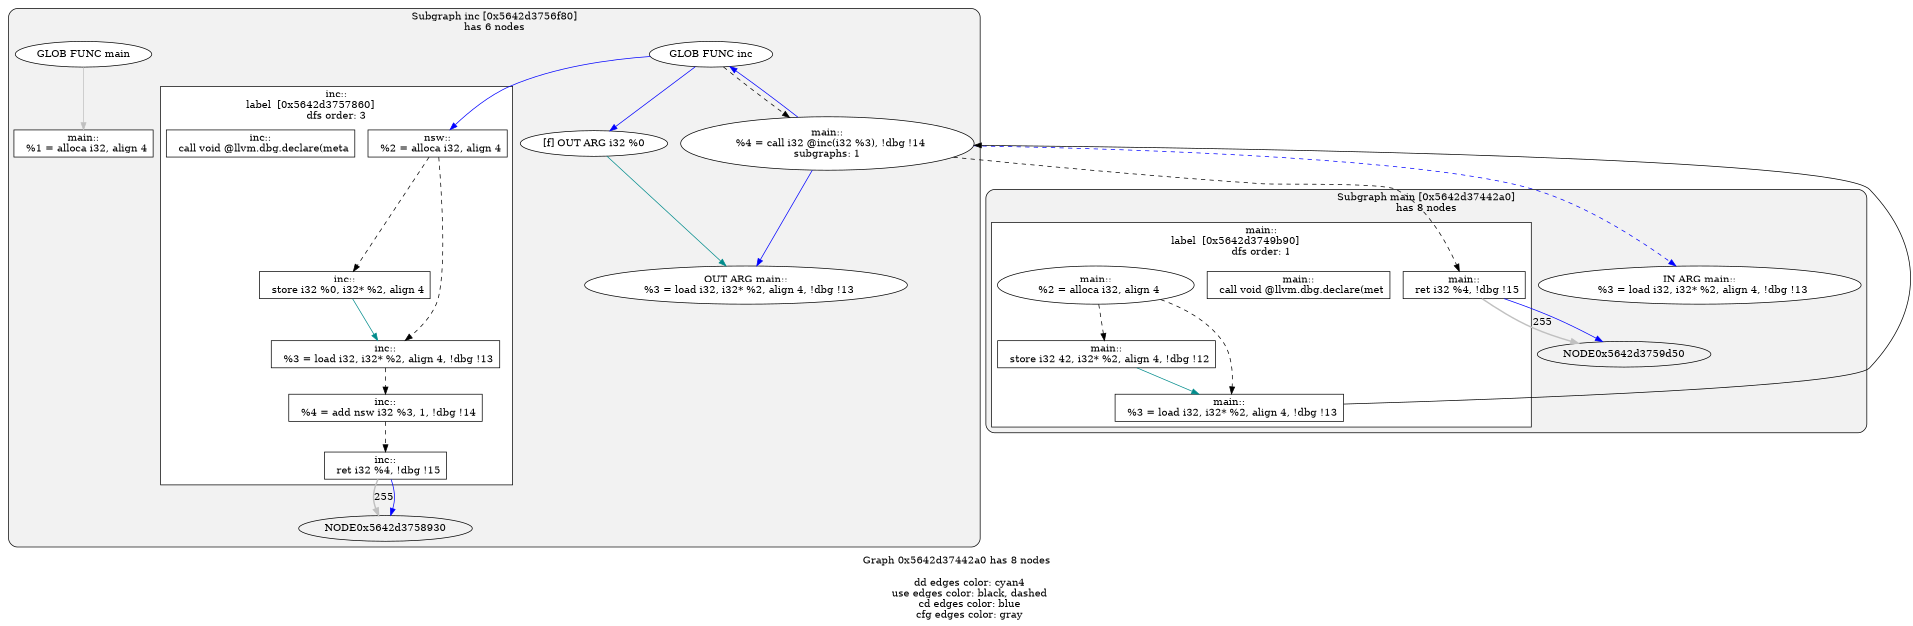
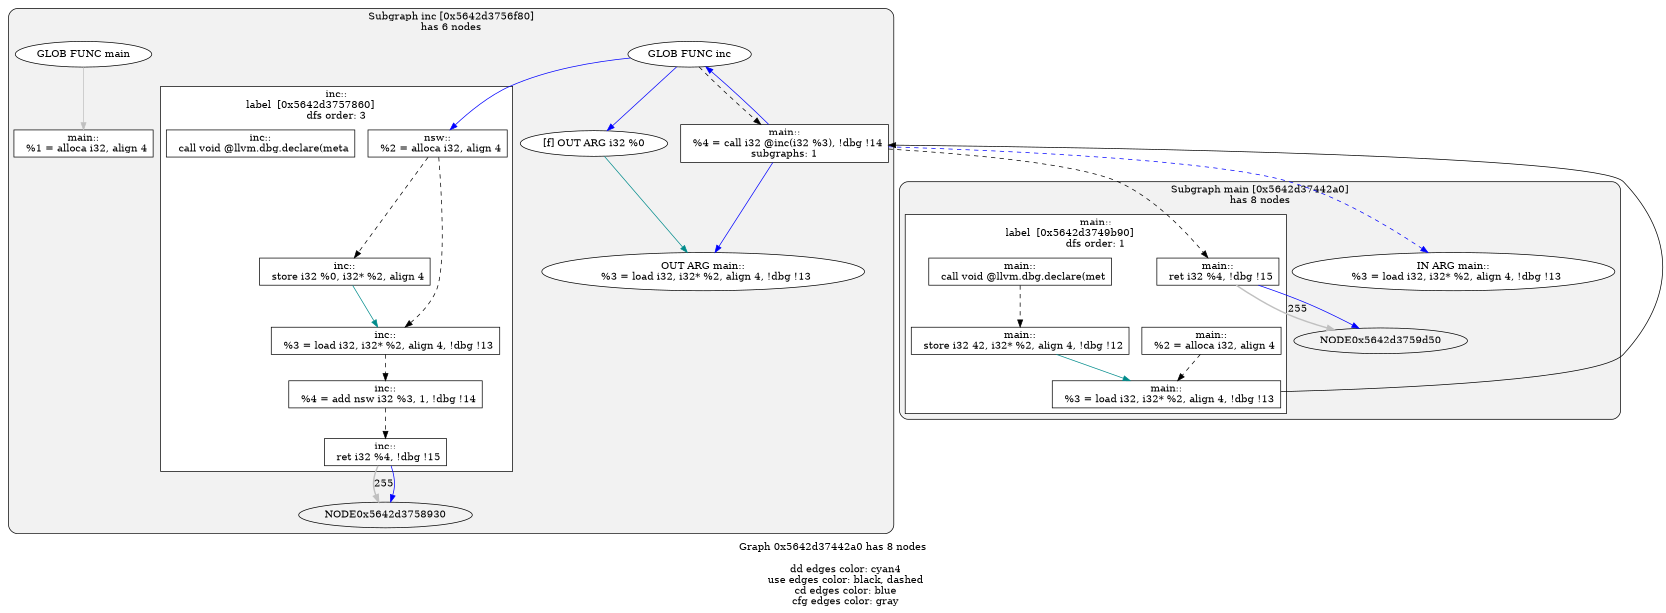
(827, 143) -> (785, 143)
(1096, 285) -> (1211, 341)
(1101, 319) -> (1020, 303)
